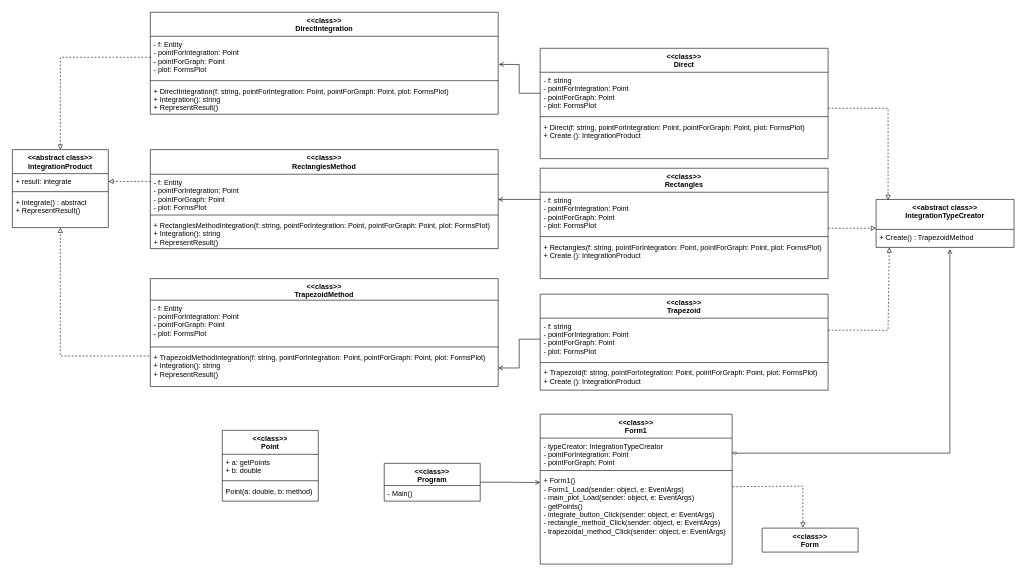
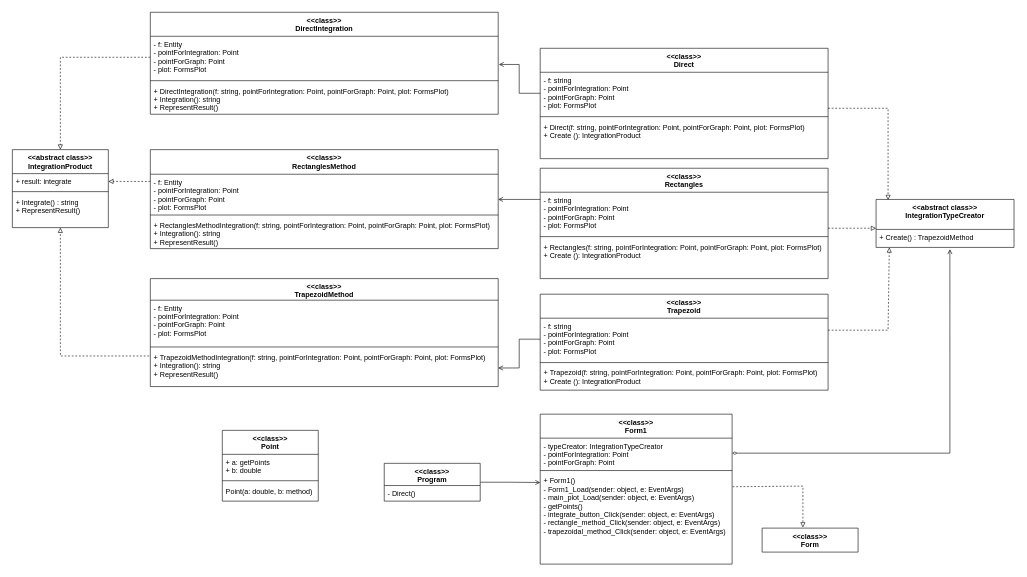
(60, 202) -> (55, 202)
(402, 494) -> (406, 494)
